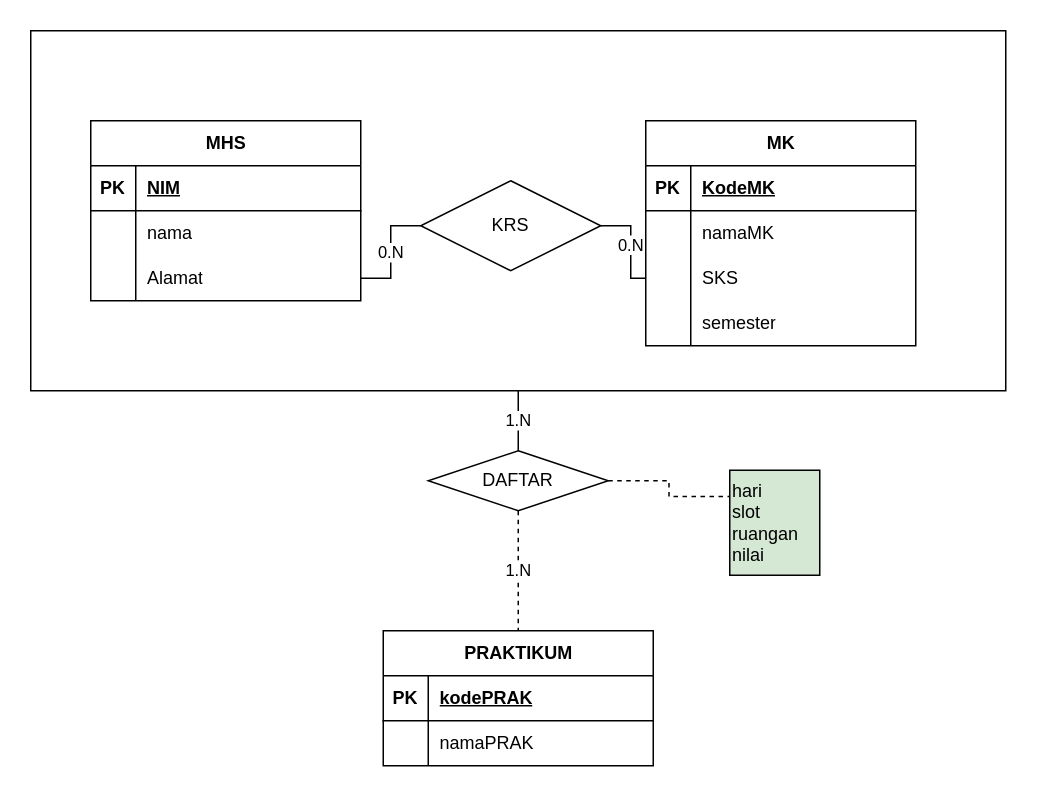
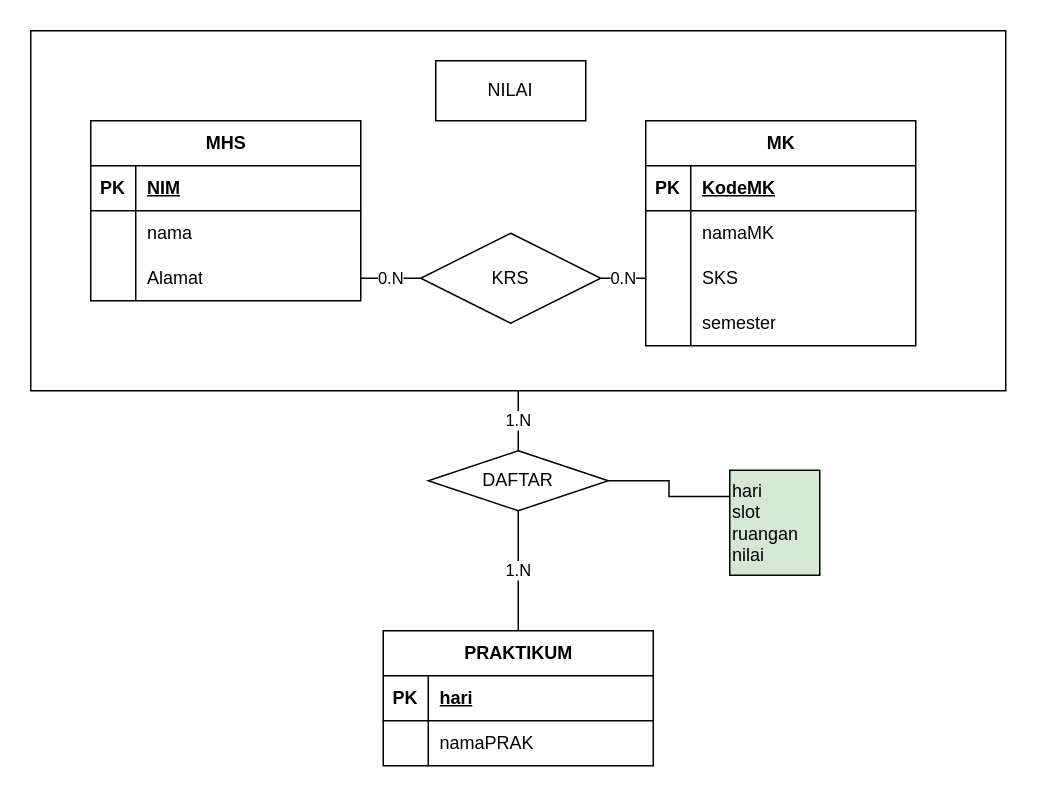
none -> (511, 91)
(511, 226) -> (511, 278)
(669, 489) -> (669, 489)
(518, 604) -> (518, 604)
(481, 698) -> (458, 698)
